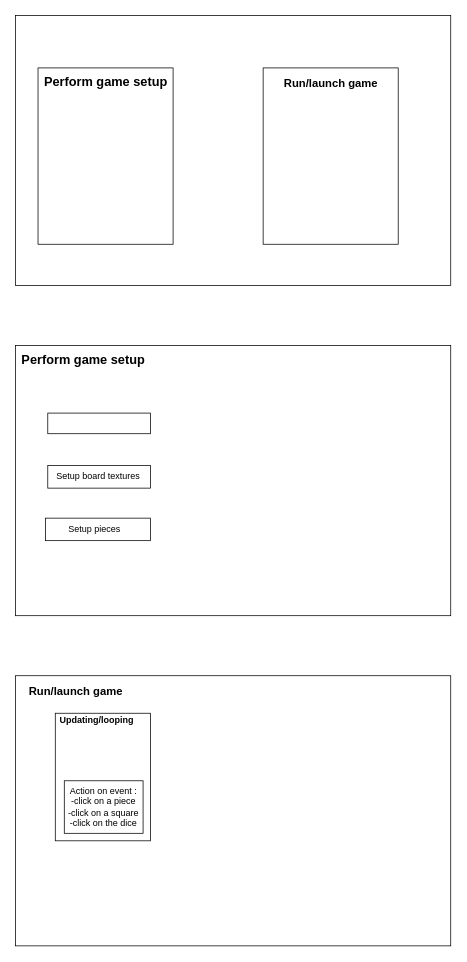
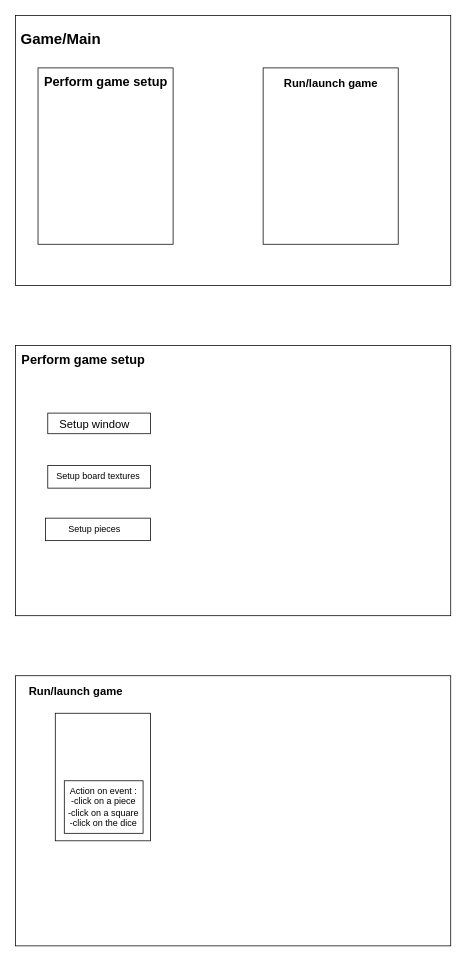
none -> (60, 38)
none -> (94, 423)
(96, 720) -> none
